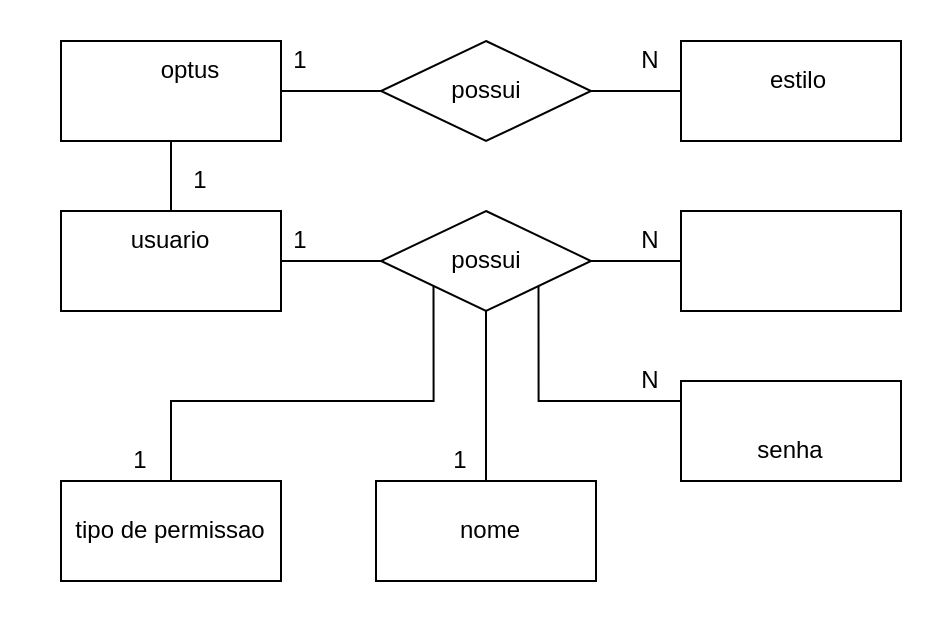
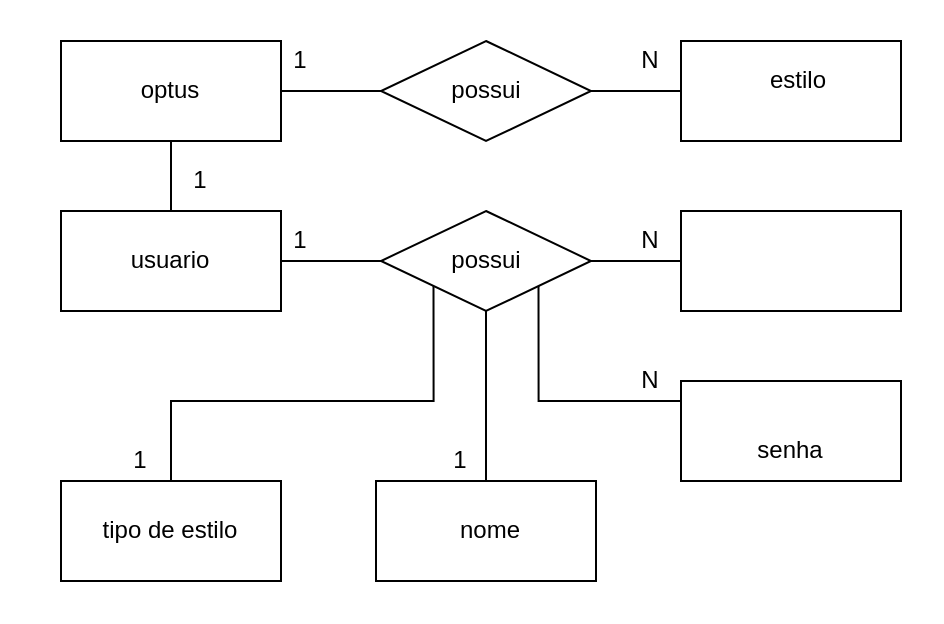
(191, 71) -> (171, 91)
(171, 241) -> (171, 261)
(171, 531) -> (171, 531)
